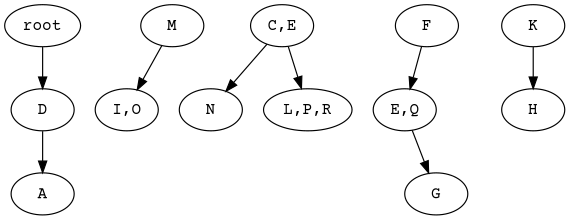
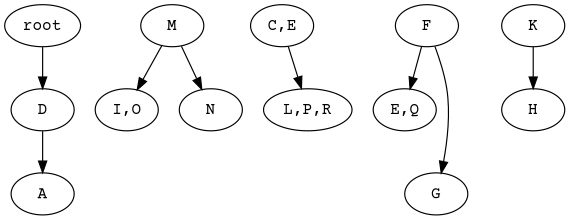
(250, 63) -> (189, 62)
(418, 146) -> (448, 103)
